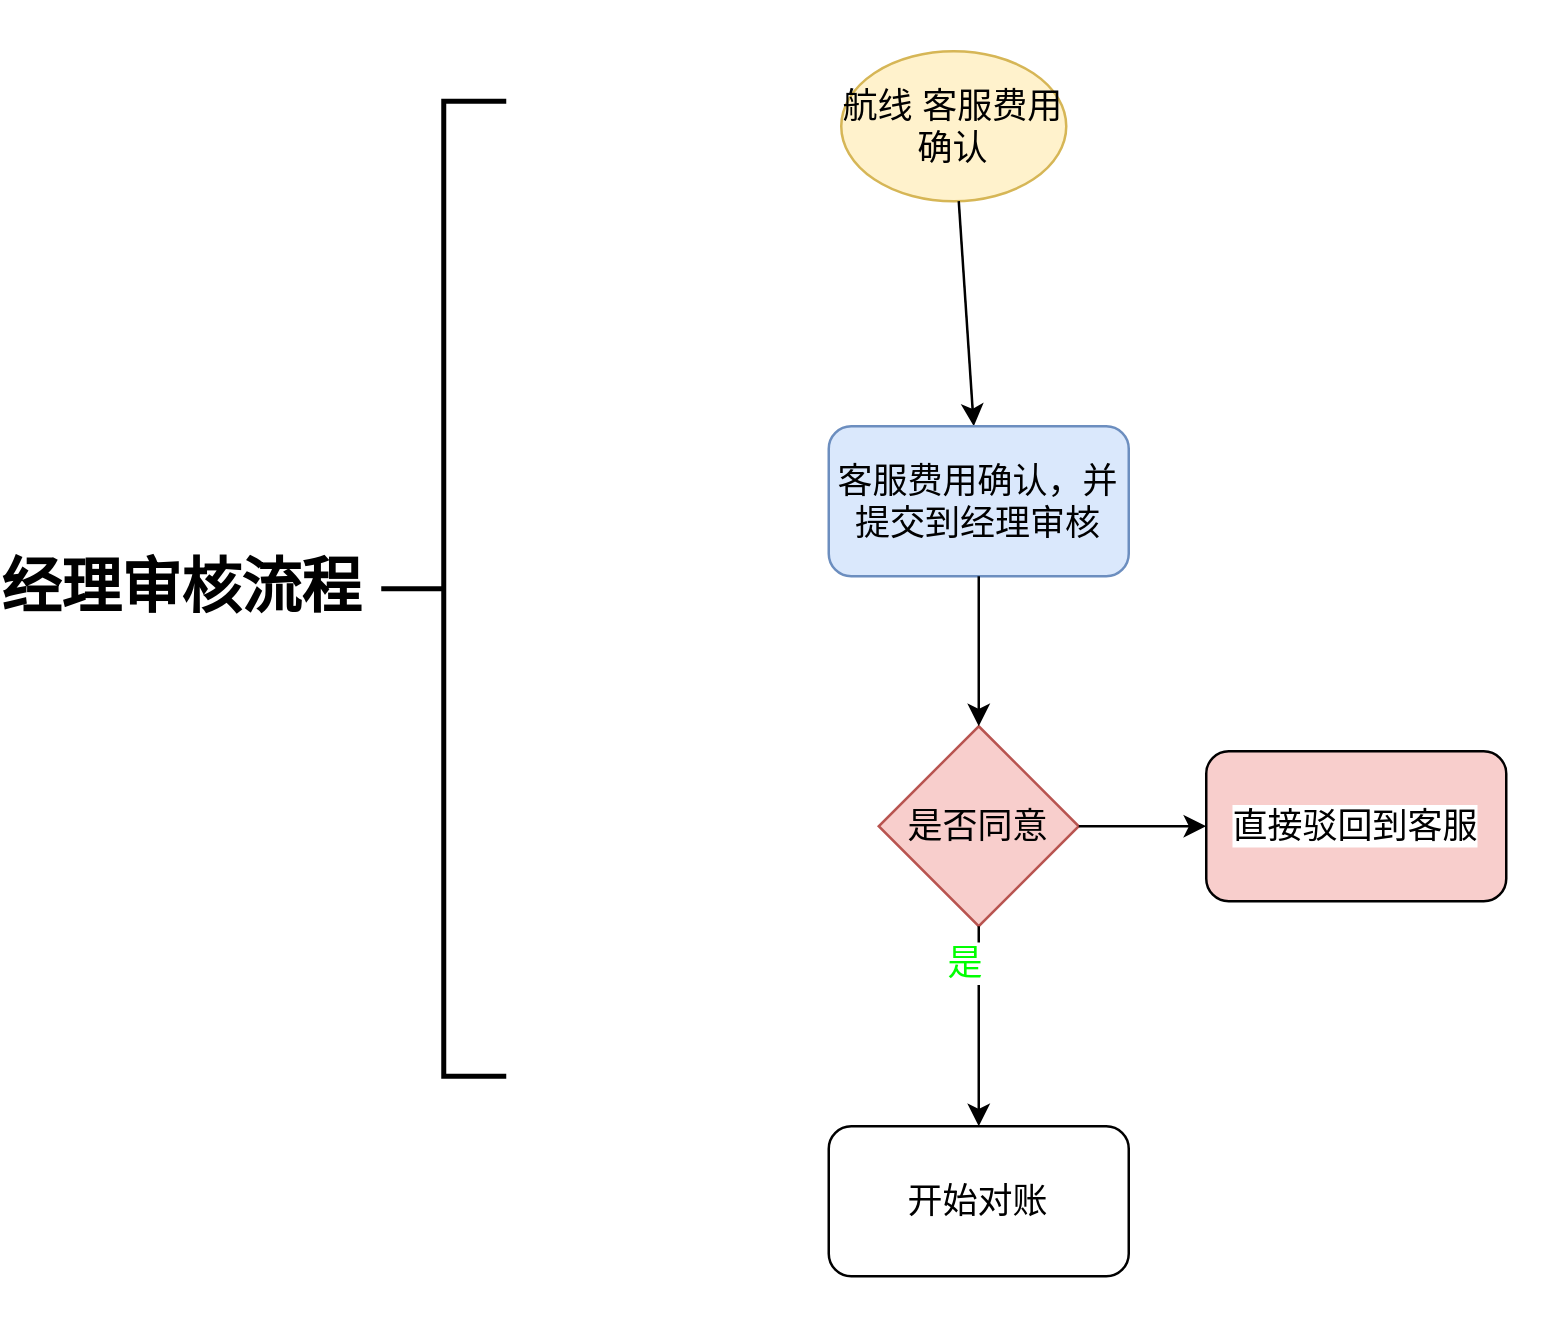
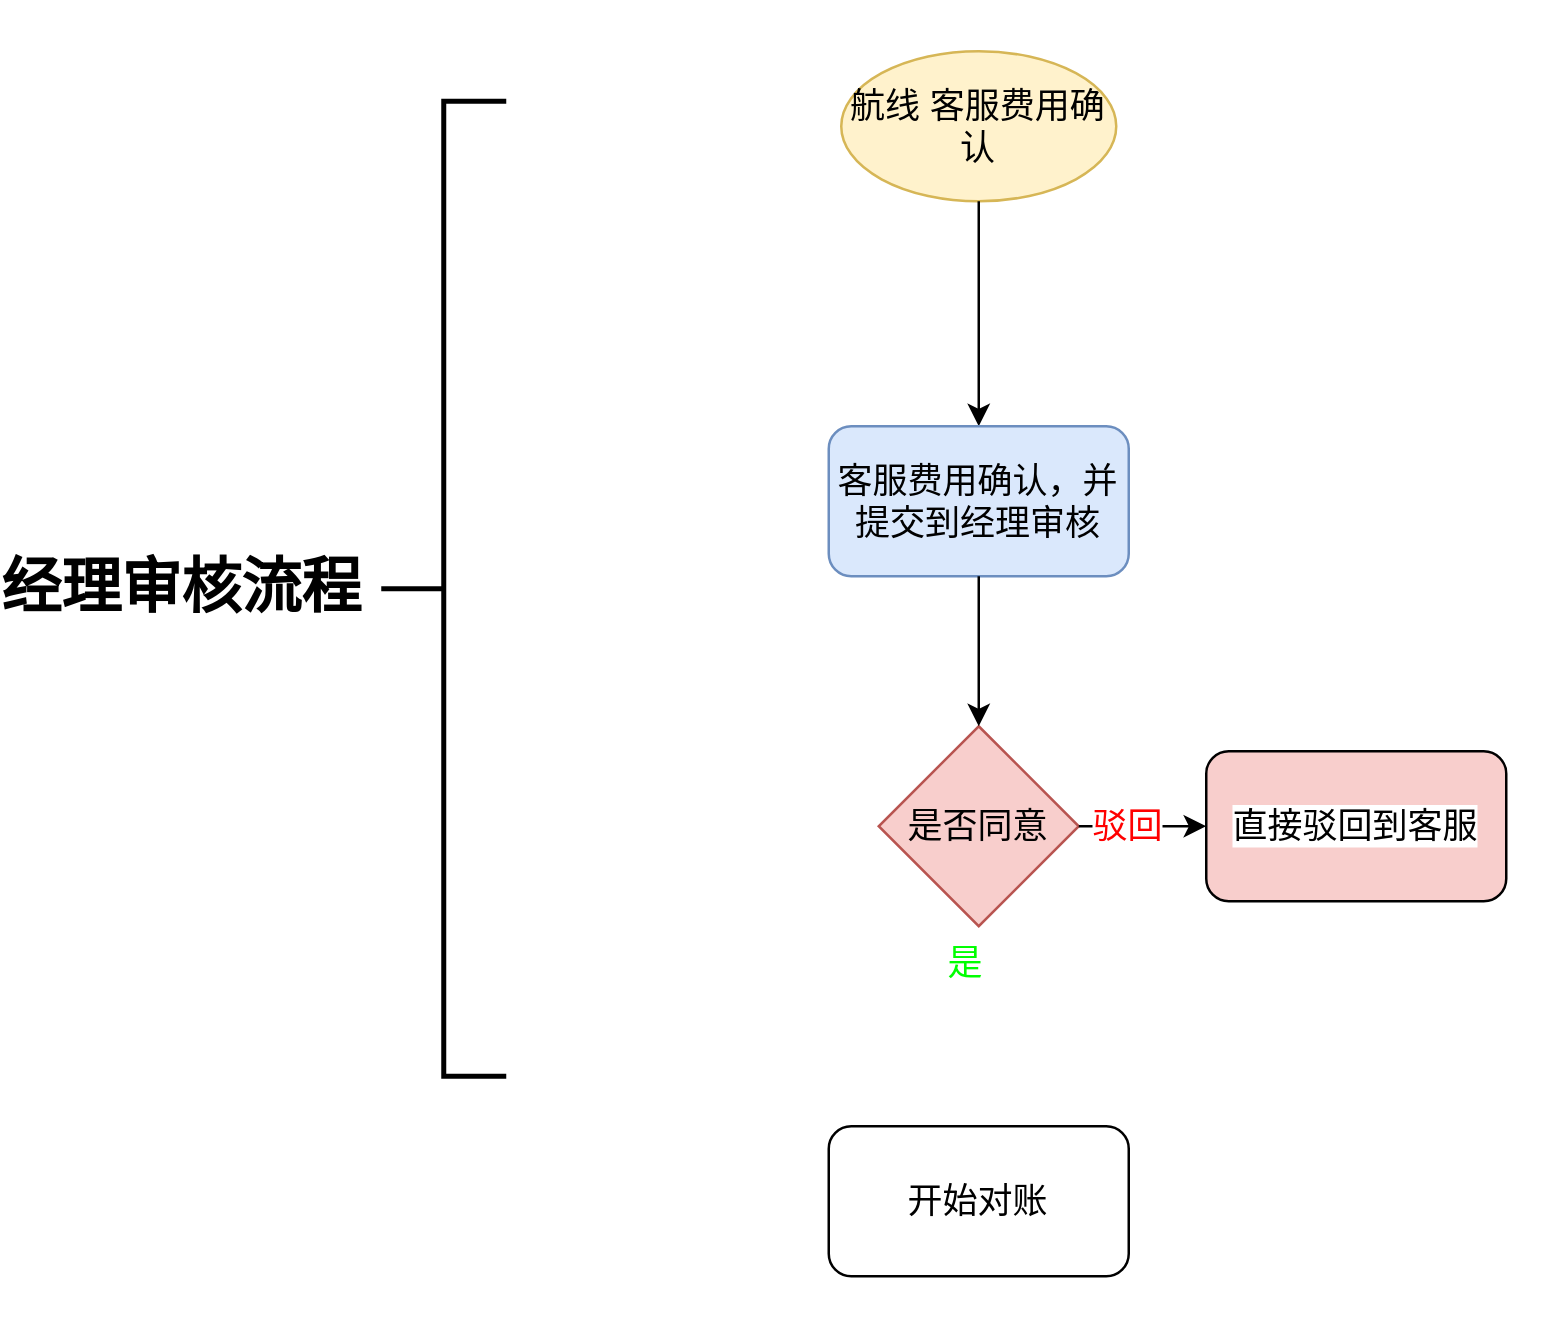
(954, 126) -> (979, 126)
none -> (1129, 826)
(979, 1046) -> none
